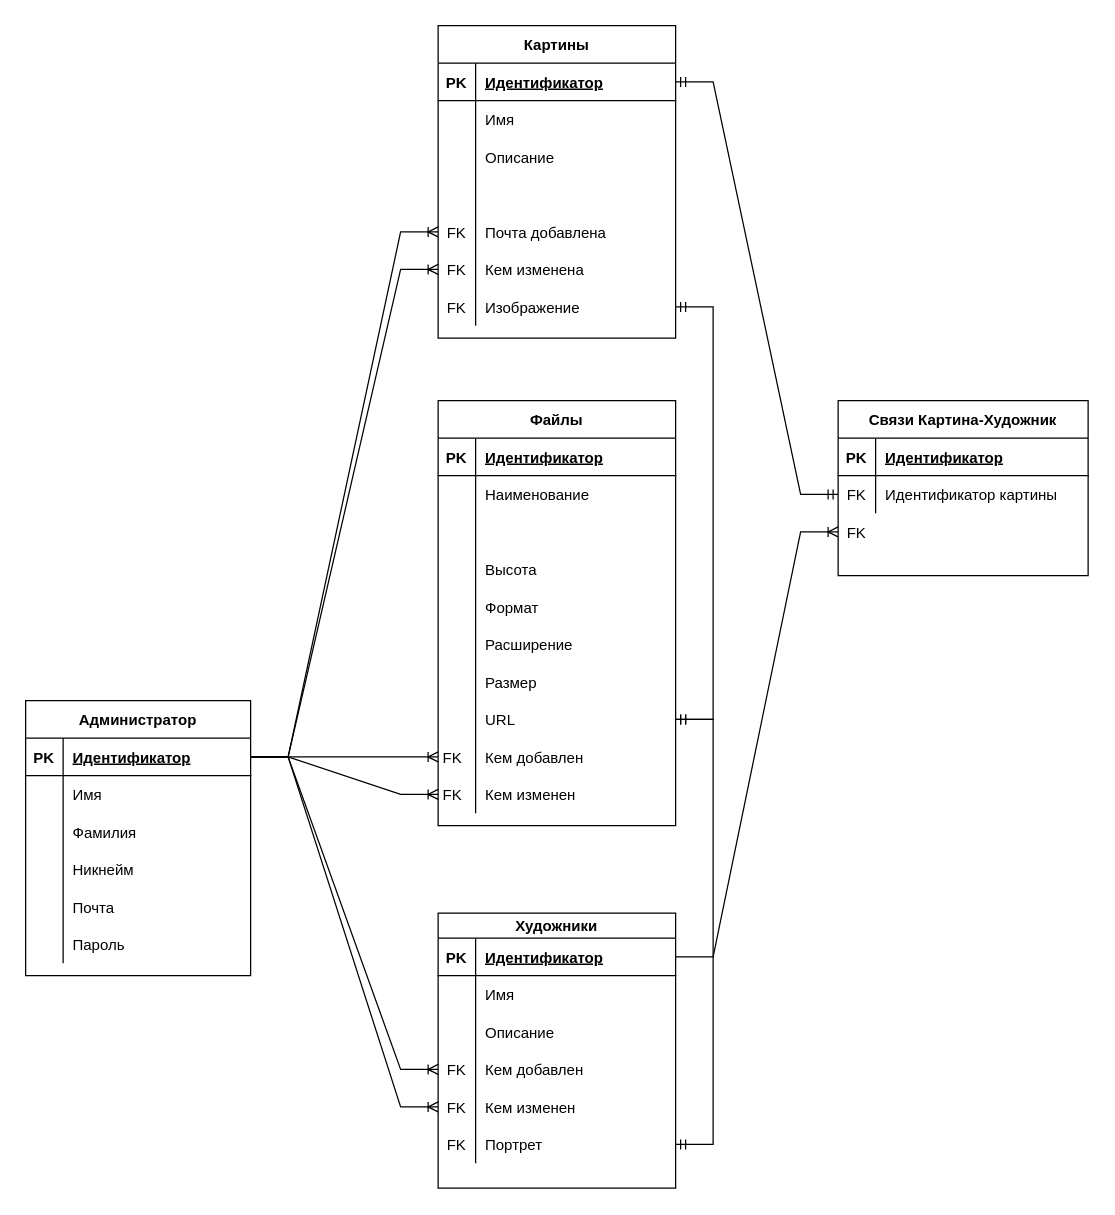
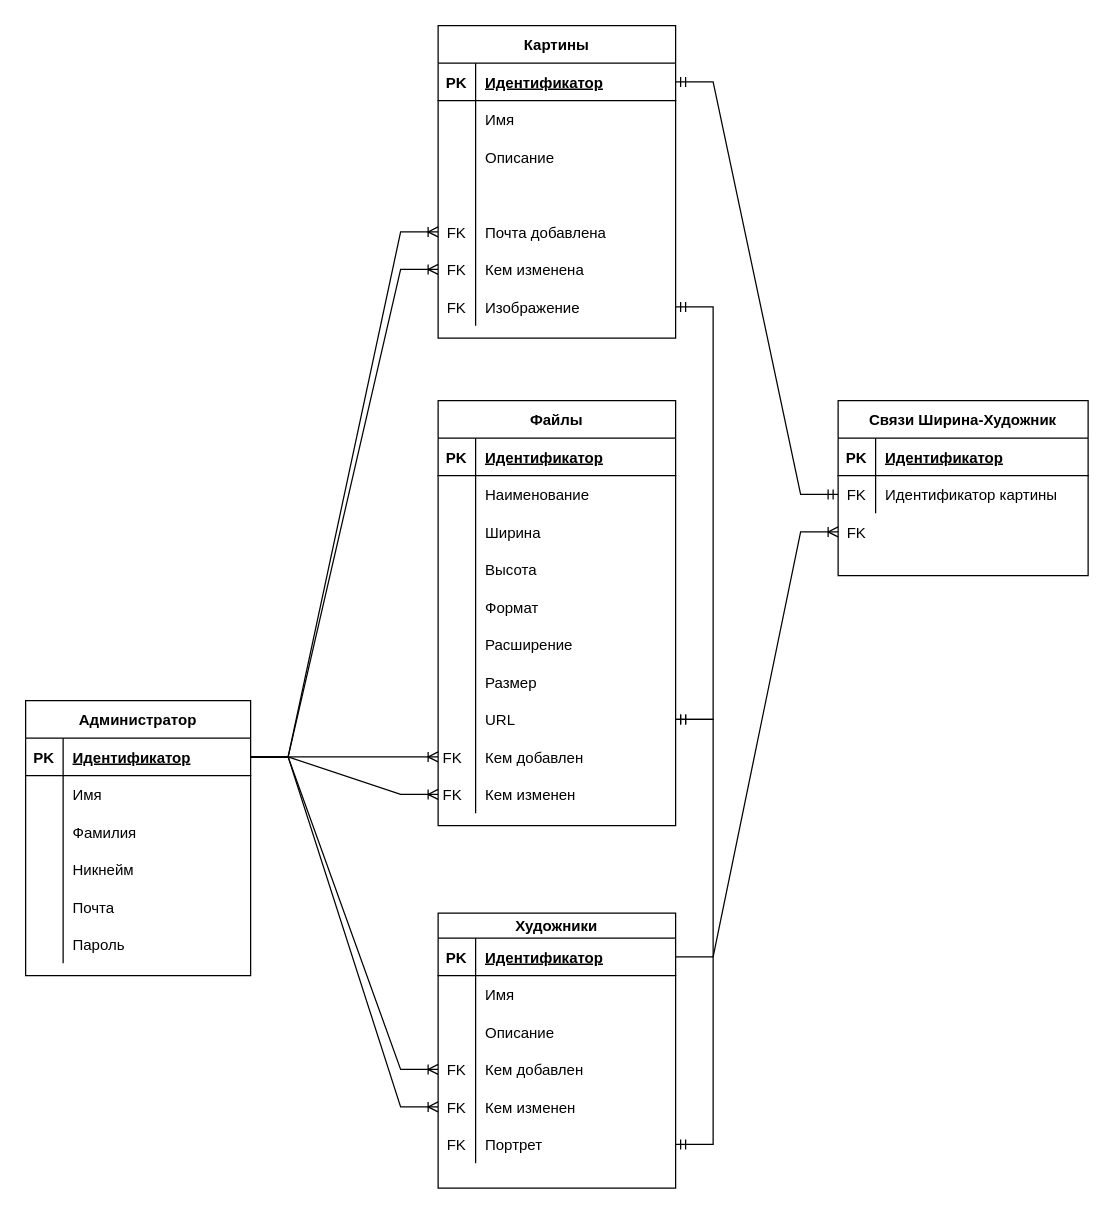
(963, 420) -> (963, 420)
none -> (576, 532)
